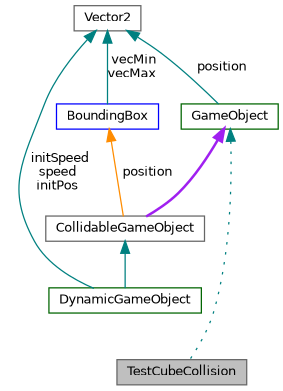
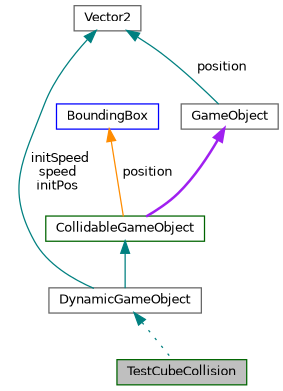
(108, 74) -> none
(230, 117) -> (230, 117)
(125, 229) -> (125, 229)
(225, 254) -> (157, 341)
(125, 300) -> (125, 300)
(182, 372) -> (182, 372)
